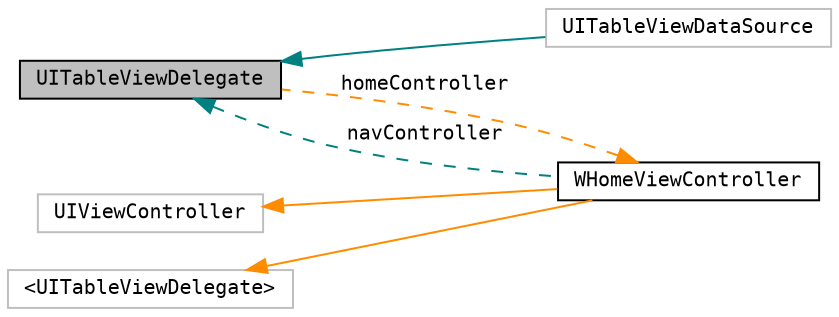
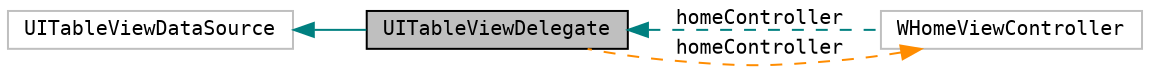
(423, 47) -> (340, 30)
(420, 135) -> (754, 19)
(689, 181) -> (1011, 30)
(150, 213) -> none
(150, 289) -> none
